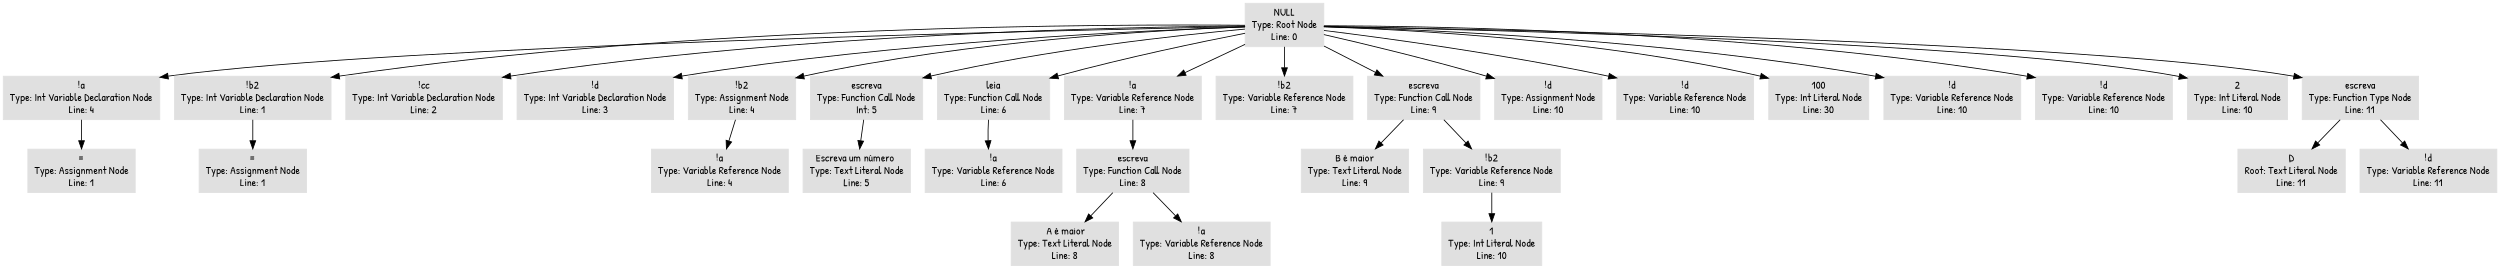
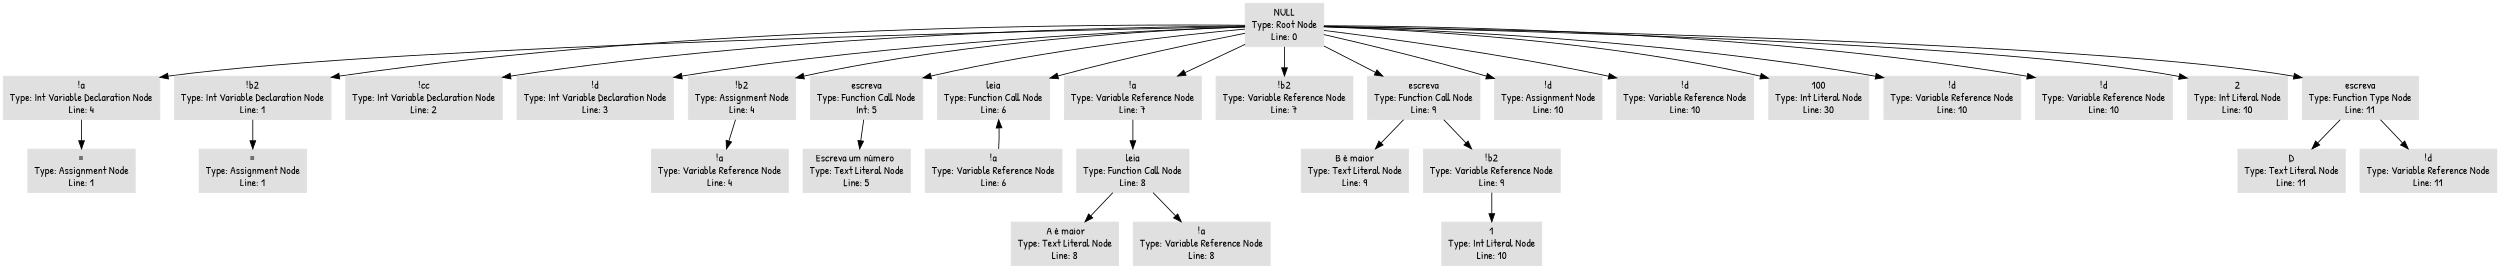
(988, 130) -> (999, 138)
(1133, 171) -> (1133, 171)
(2292, 171) -> (2292, 171)
